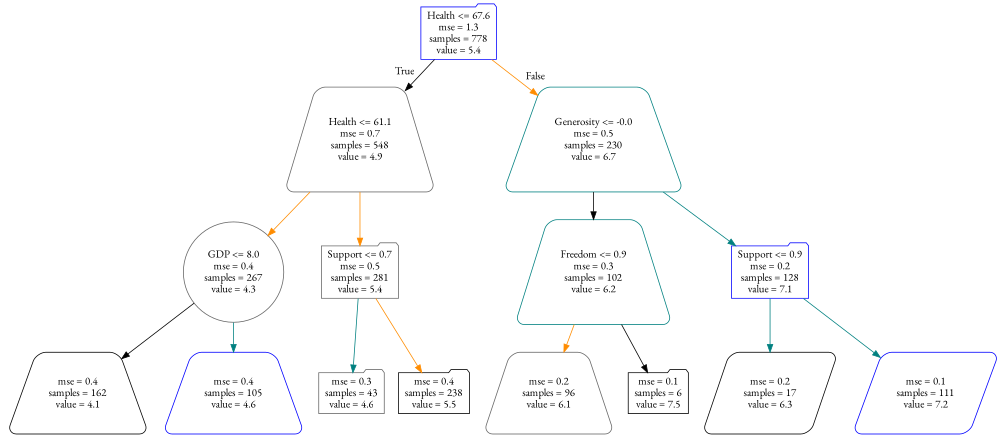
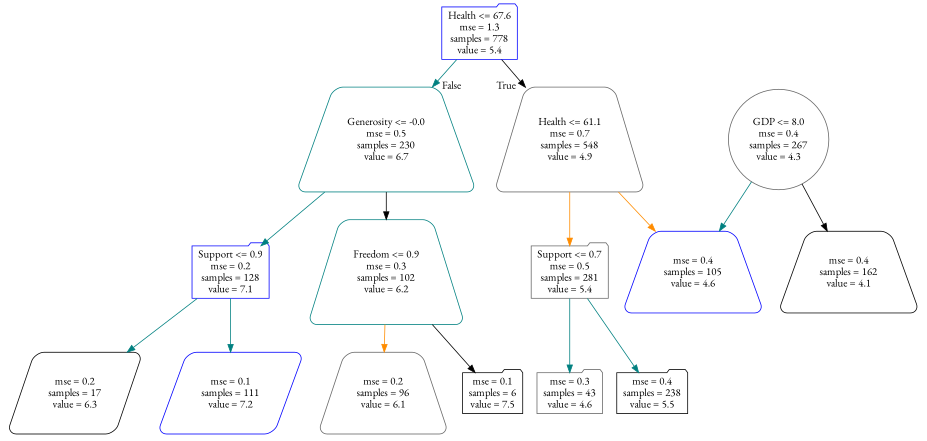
(512, 75) -> (447, 70)
(292, 211) -> (634, 209)
(397, 332) -> (611, 332)
